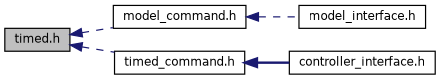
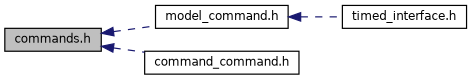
(362, 17) -> (404, 17)
(37, 40) -> (53, 40)
(180, 63) -> (222, 63)
(362, 63) -> none
